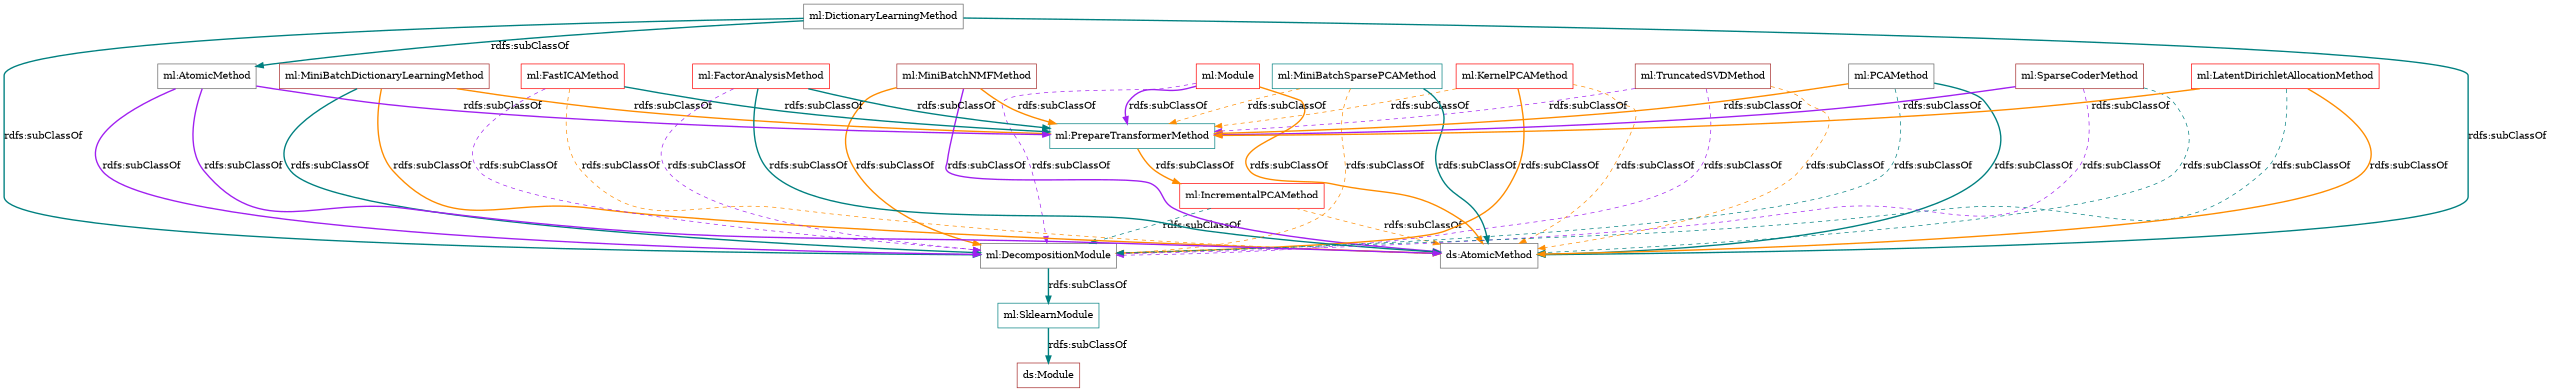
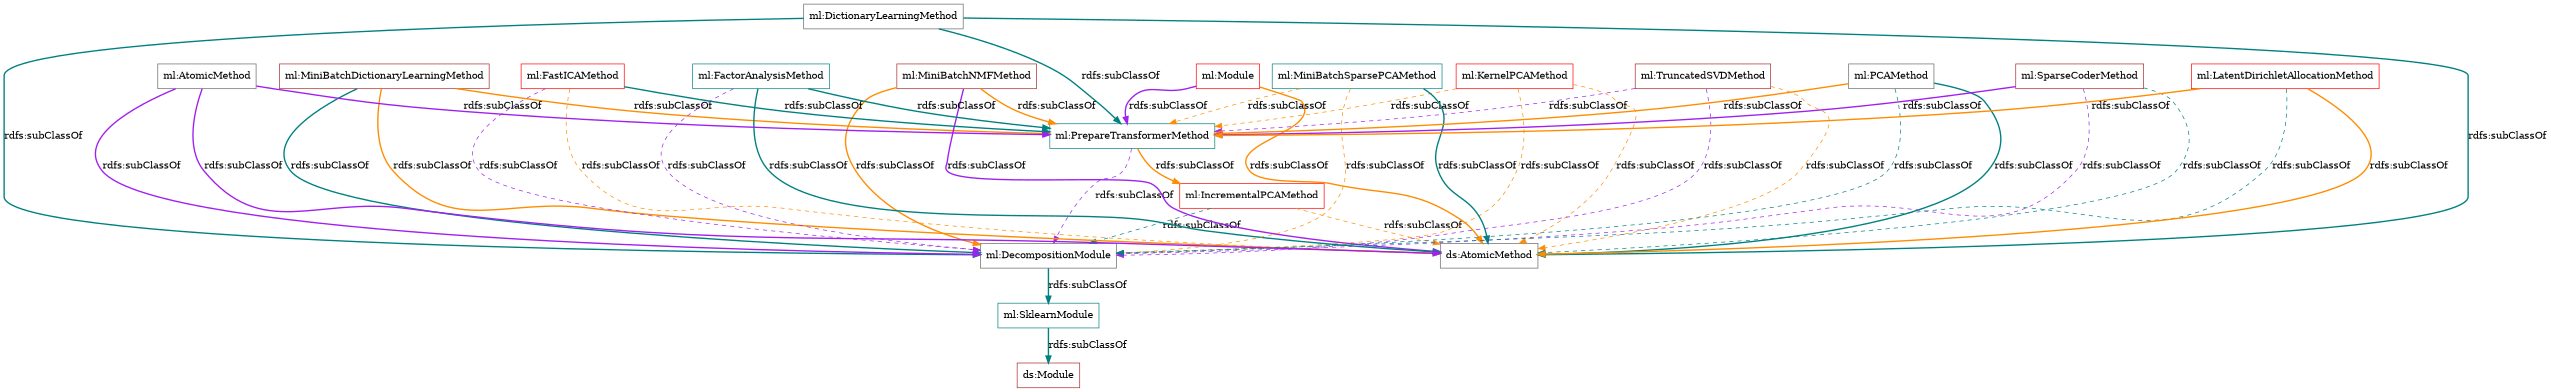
(533, 38) -> (1034, 60)
(761, 76) -> (761, 76)
(1028, 95) -> (1091, 187)
(1449, 229) -> (1449, 229)
